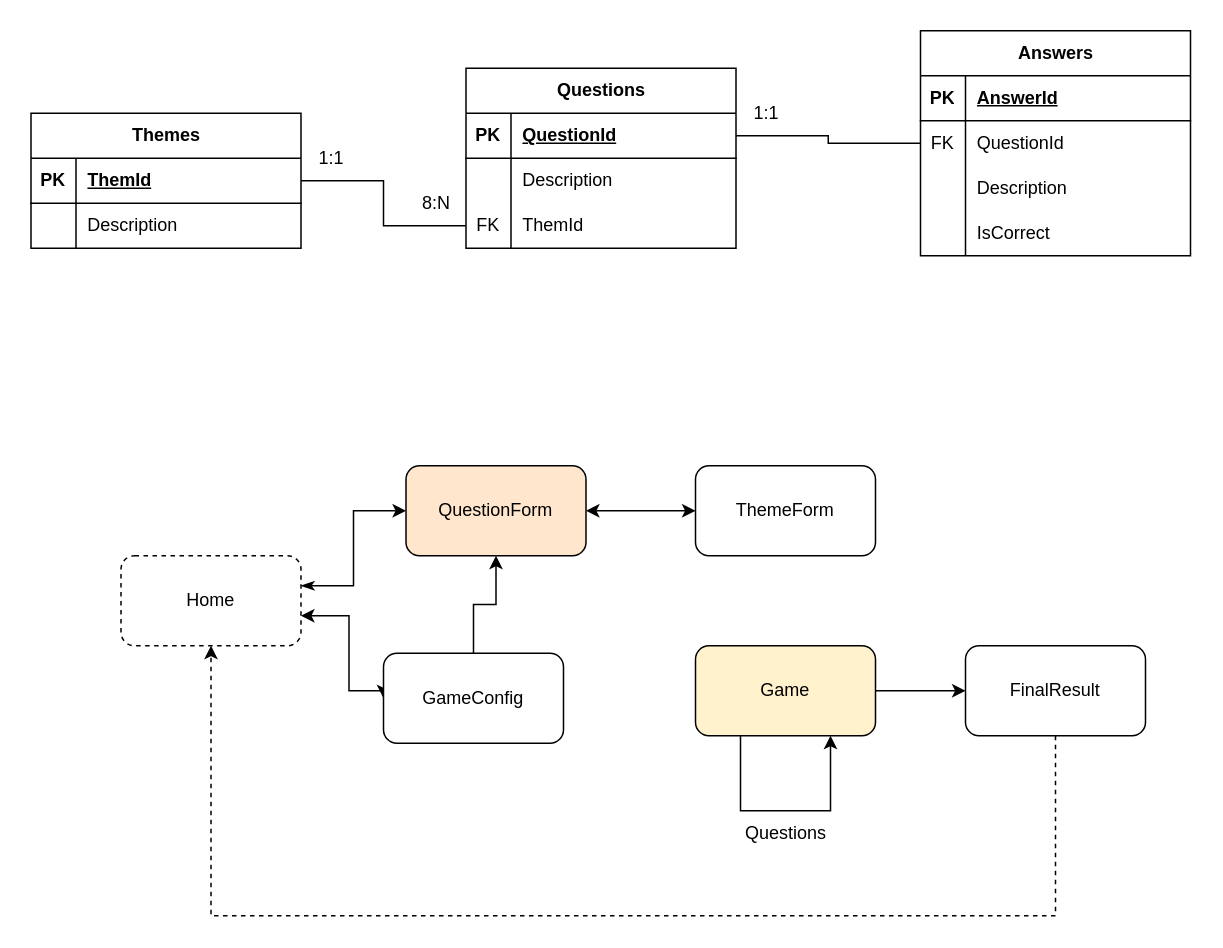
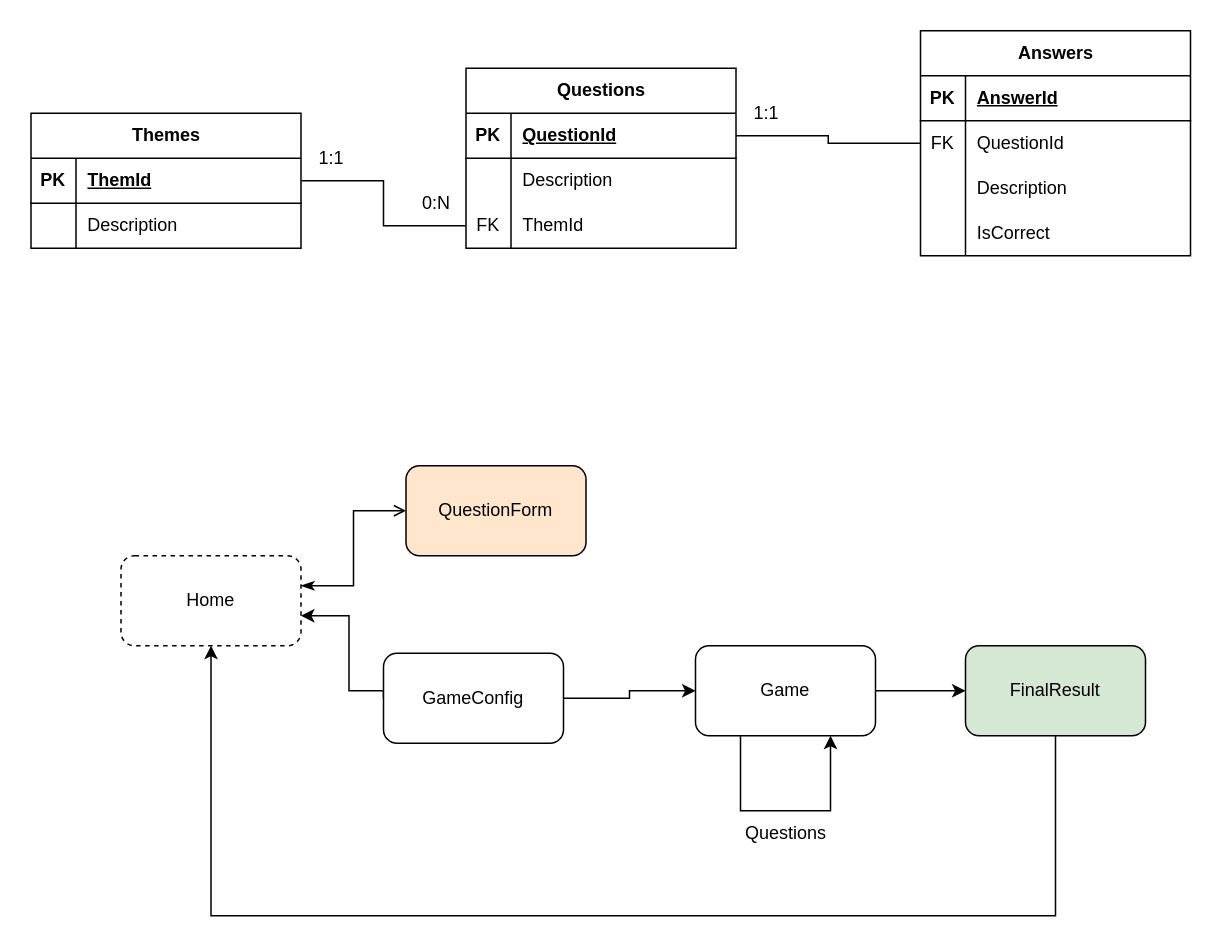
(437, 203) -> (437, 203)
(394, 511) -> (396, 511)
(641, 511) -> none
(785, 511) -> none
(479, 605) -> (627, 698)
(381, 691) -> (382, 691)
(785, 691) -> (785, 691)
(1055, 691) -> (1055, 691)
(592, 916) -> (592, 916)
